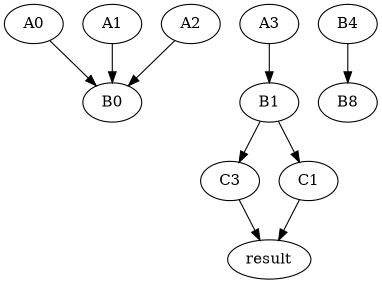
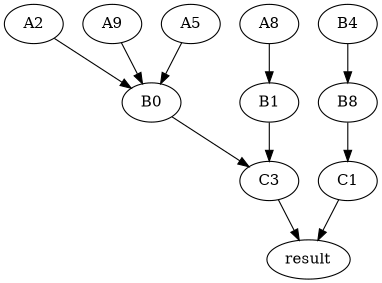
(34, 24) -> (112, 24)
(112, 24) -> (191, 24)
(269, 24) -> (269, 24)
(286, 137) -> (348, 136)
none -> (206, 139)
